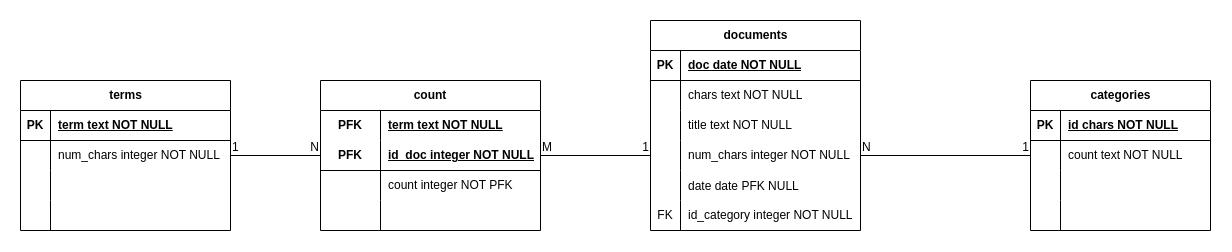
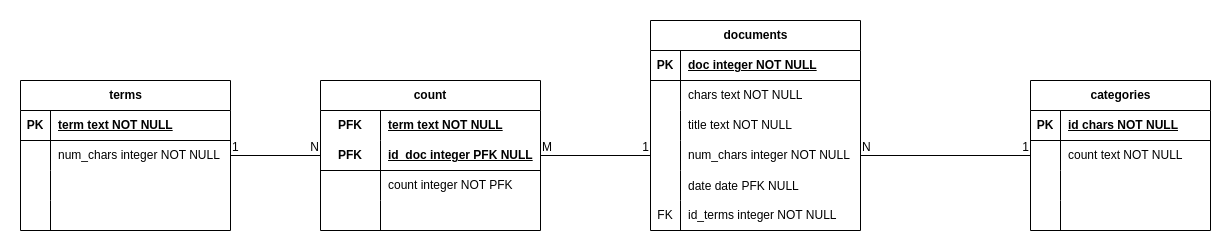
(741, 66) -> (749, 66)
(458, 156) -> (458, 156)
(775, 216) -> (765, 216)
